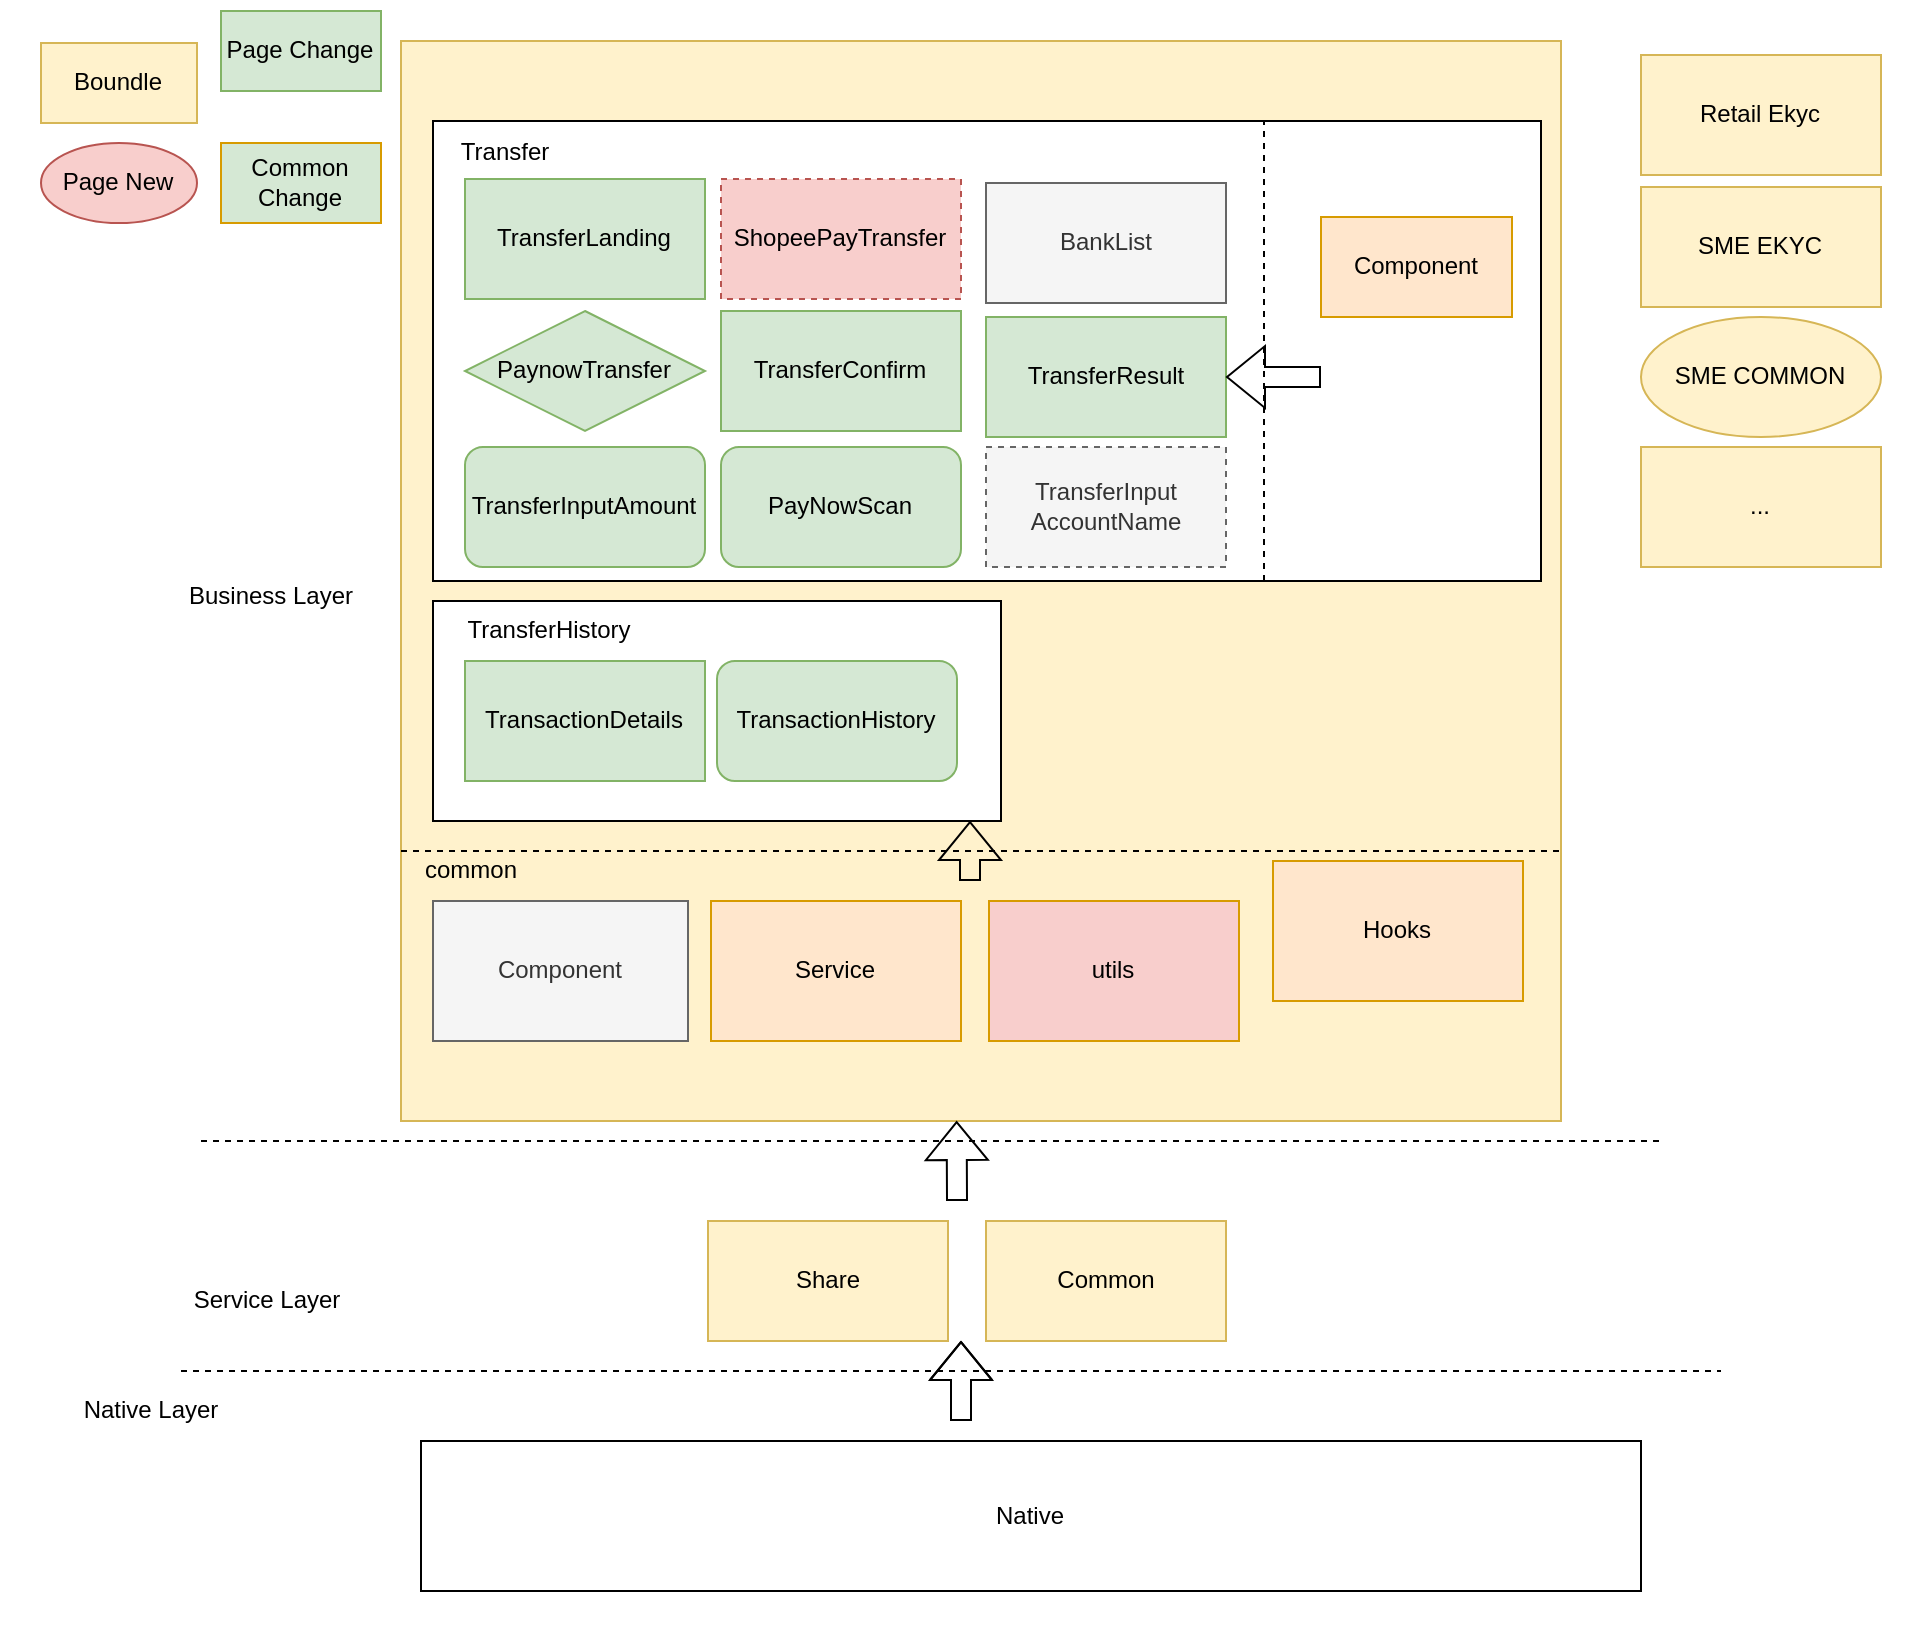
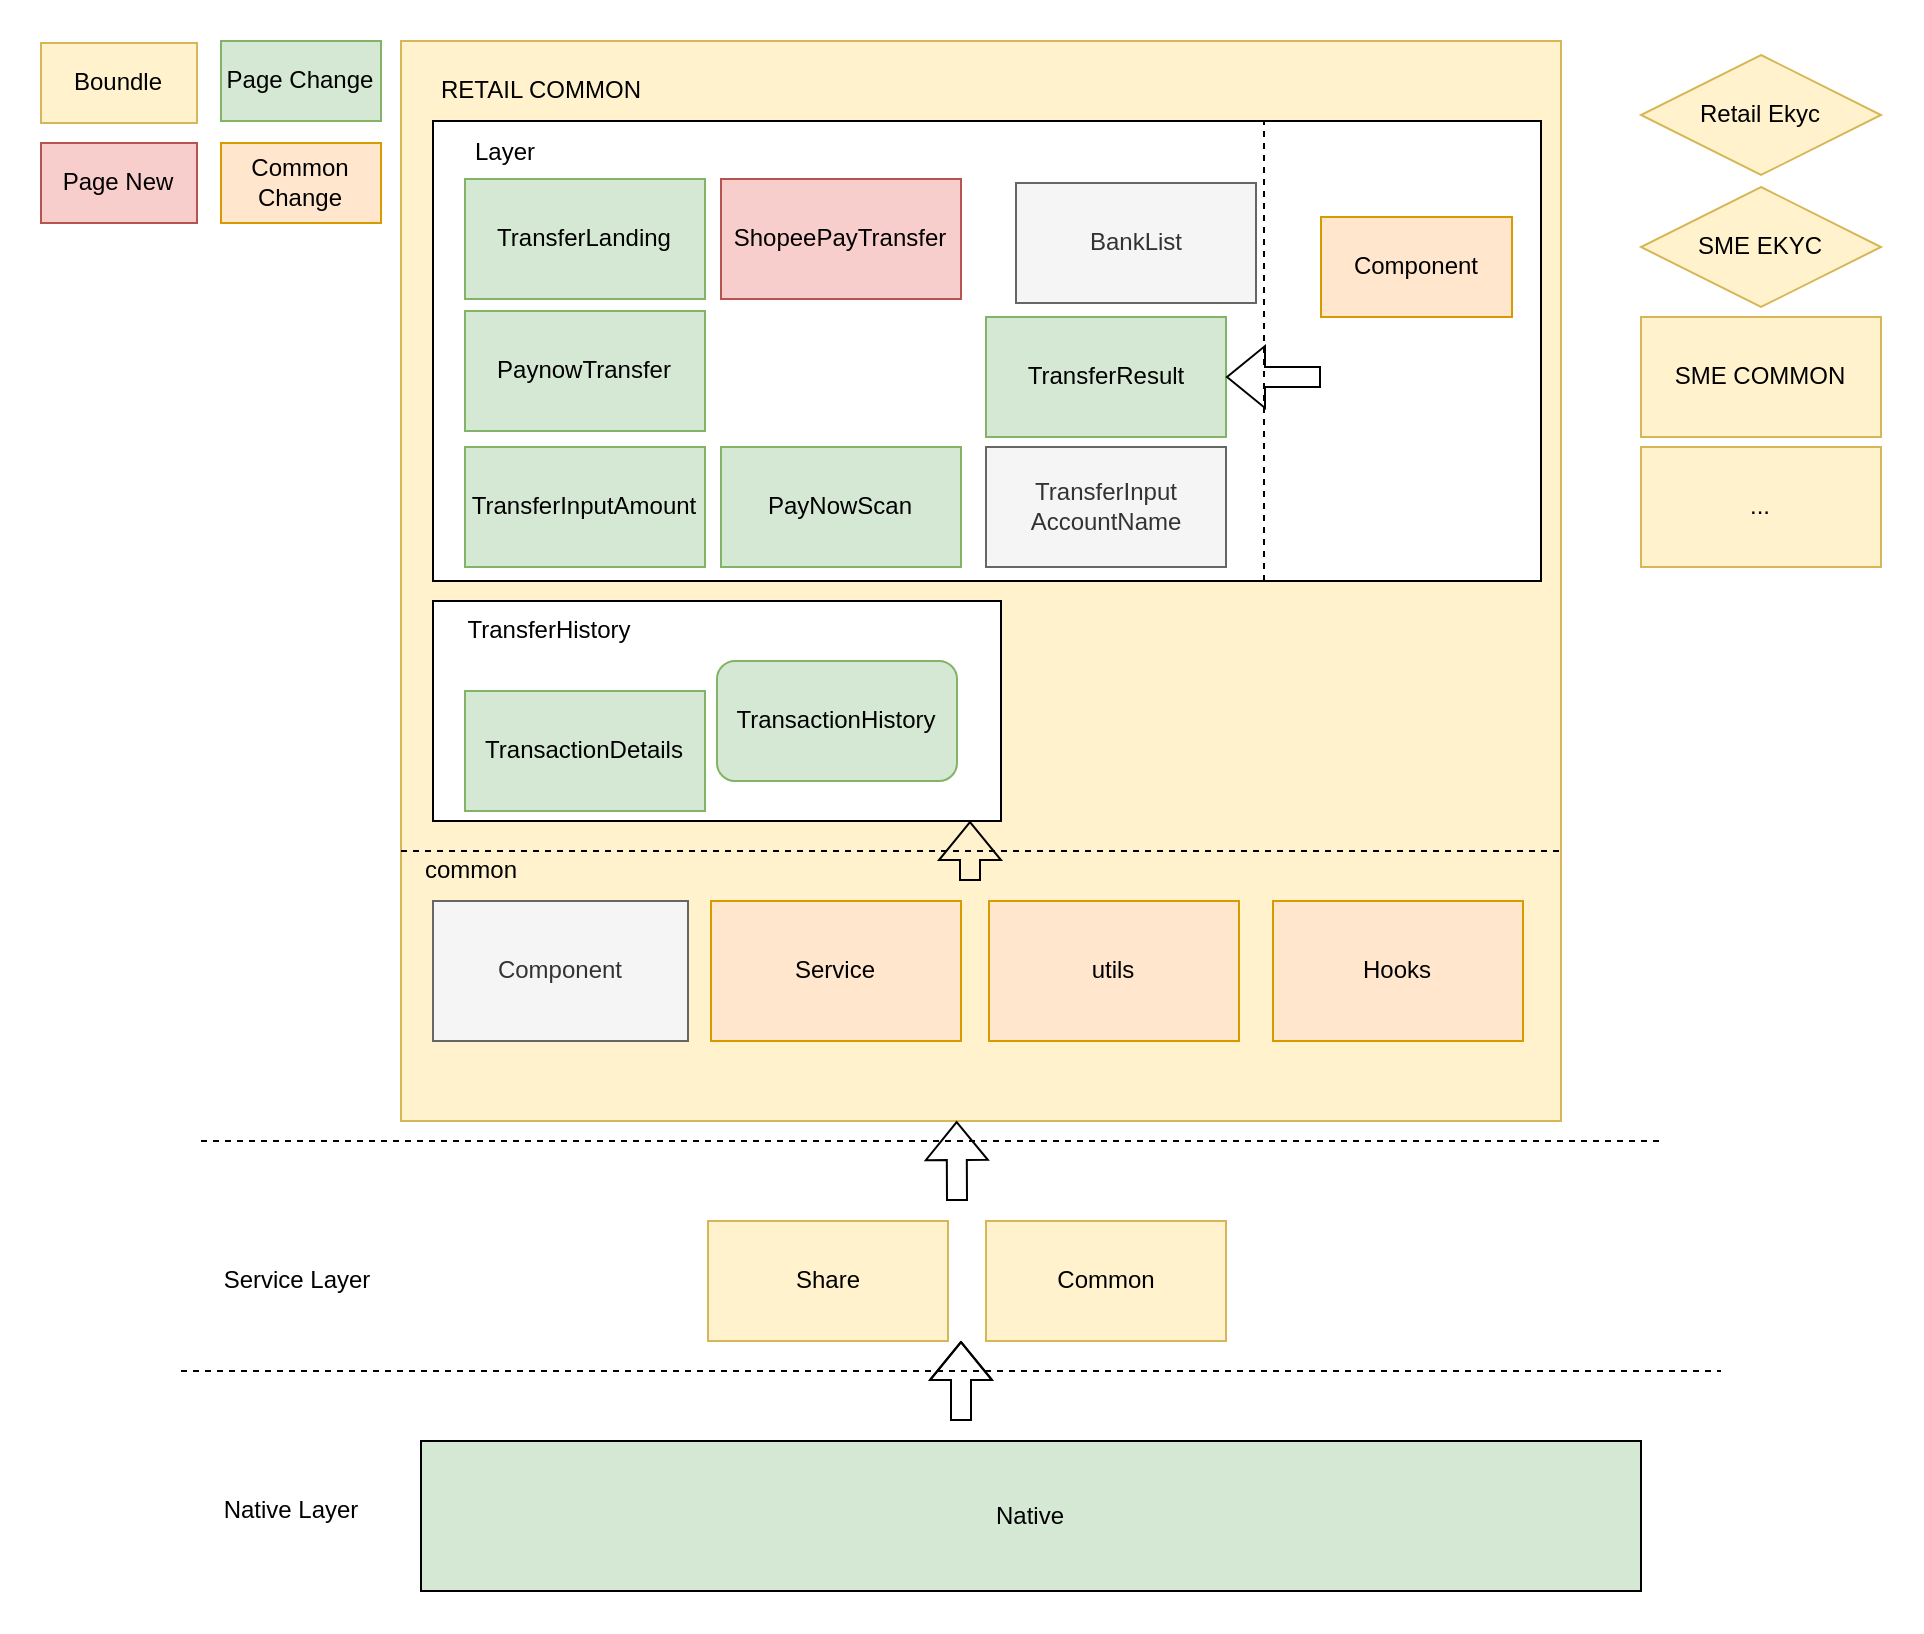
(301, 51) -> (301, 81)
none -> (541, 91)
(1761, 115) -> (1761, 115)
(506, 153) -> (506, 153)
(119, 183) -> (119, 183)
(301, 183) -> (301, 183)
(841, 239) -> (841, 239)
(1106, 243) -> (1136, 243)
(1761, 247) -> (1761, 247)
(585, 371) -> (585, 371)
(841, 371) -> none
(1761, 377) -> (1761, 377)
(585, 507) -> (585, 507)
(841, 507) -> (841, 507)
(1106, 507) -> (1106, 507)
(271, 597) -> none
(585, 721) -> (585, 751)
(1398, 931) -> (1398, 971)
(1114, 971) -> (1114, 971)
(267, 1301) -> (297, 1281)
(151, 1411) -> (291, 1511)
(1031, 1516) -> (1031, 1516)
